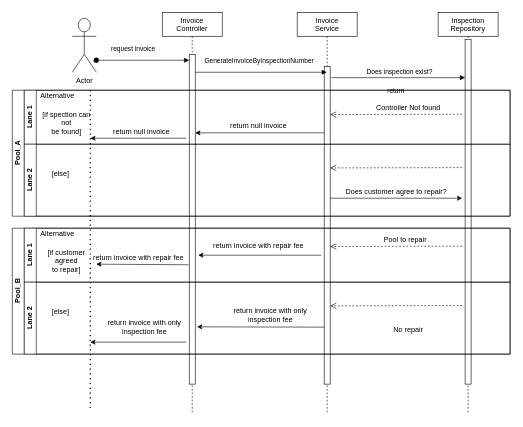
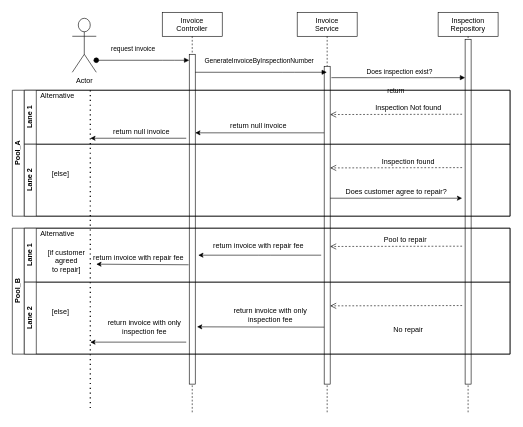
(409, 108) -> (409, 108)
(66, 123) -> none
none -> (408, 162)
